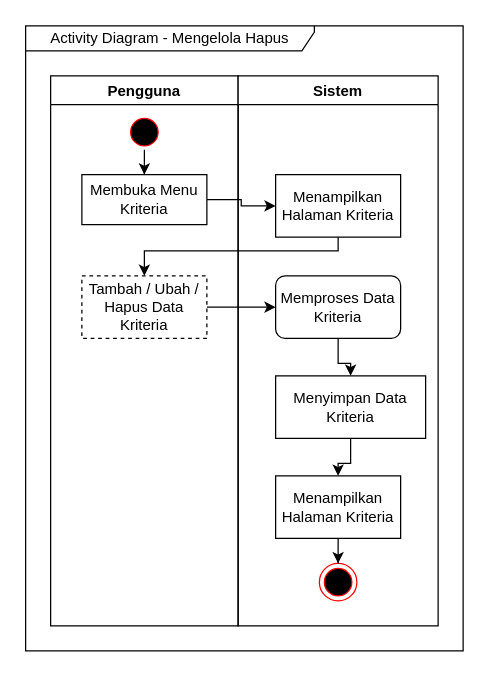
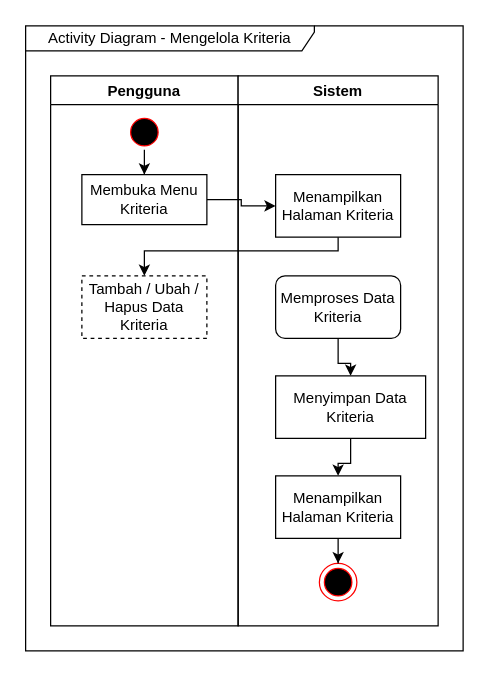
(170, 38) -> (170, 38)
(235, 307) -> none
